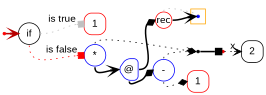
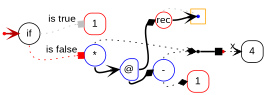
(252, 52) -> (252, 52)
